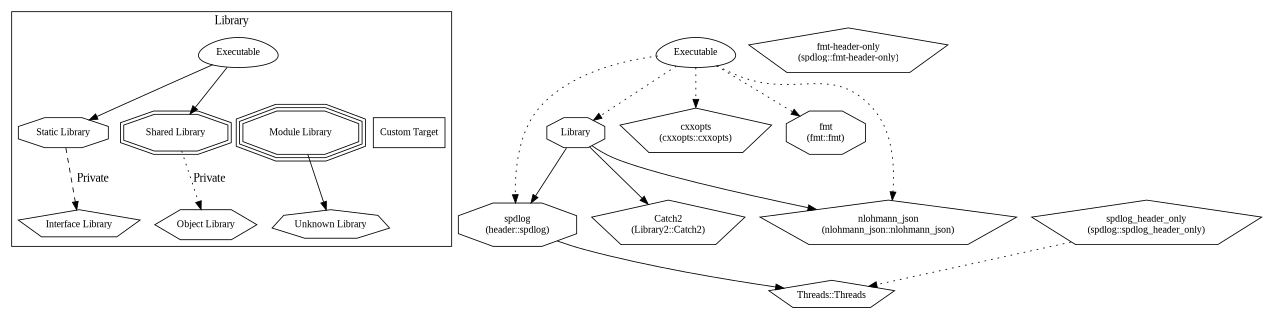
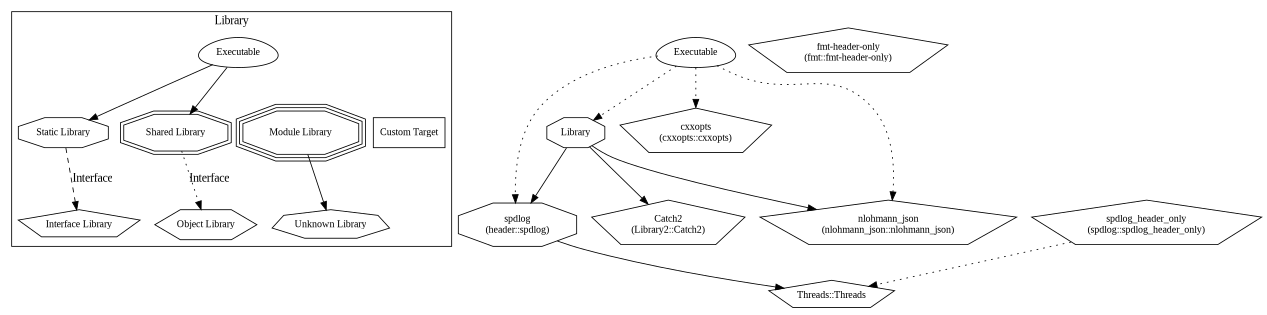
(848, 52) -> (848, 52)
(826, 133) -> none
(93, 179) -> (93, 179)
(210, 179) -> (210, 179)
